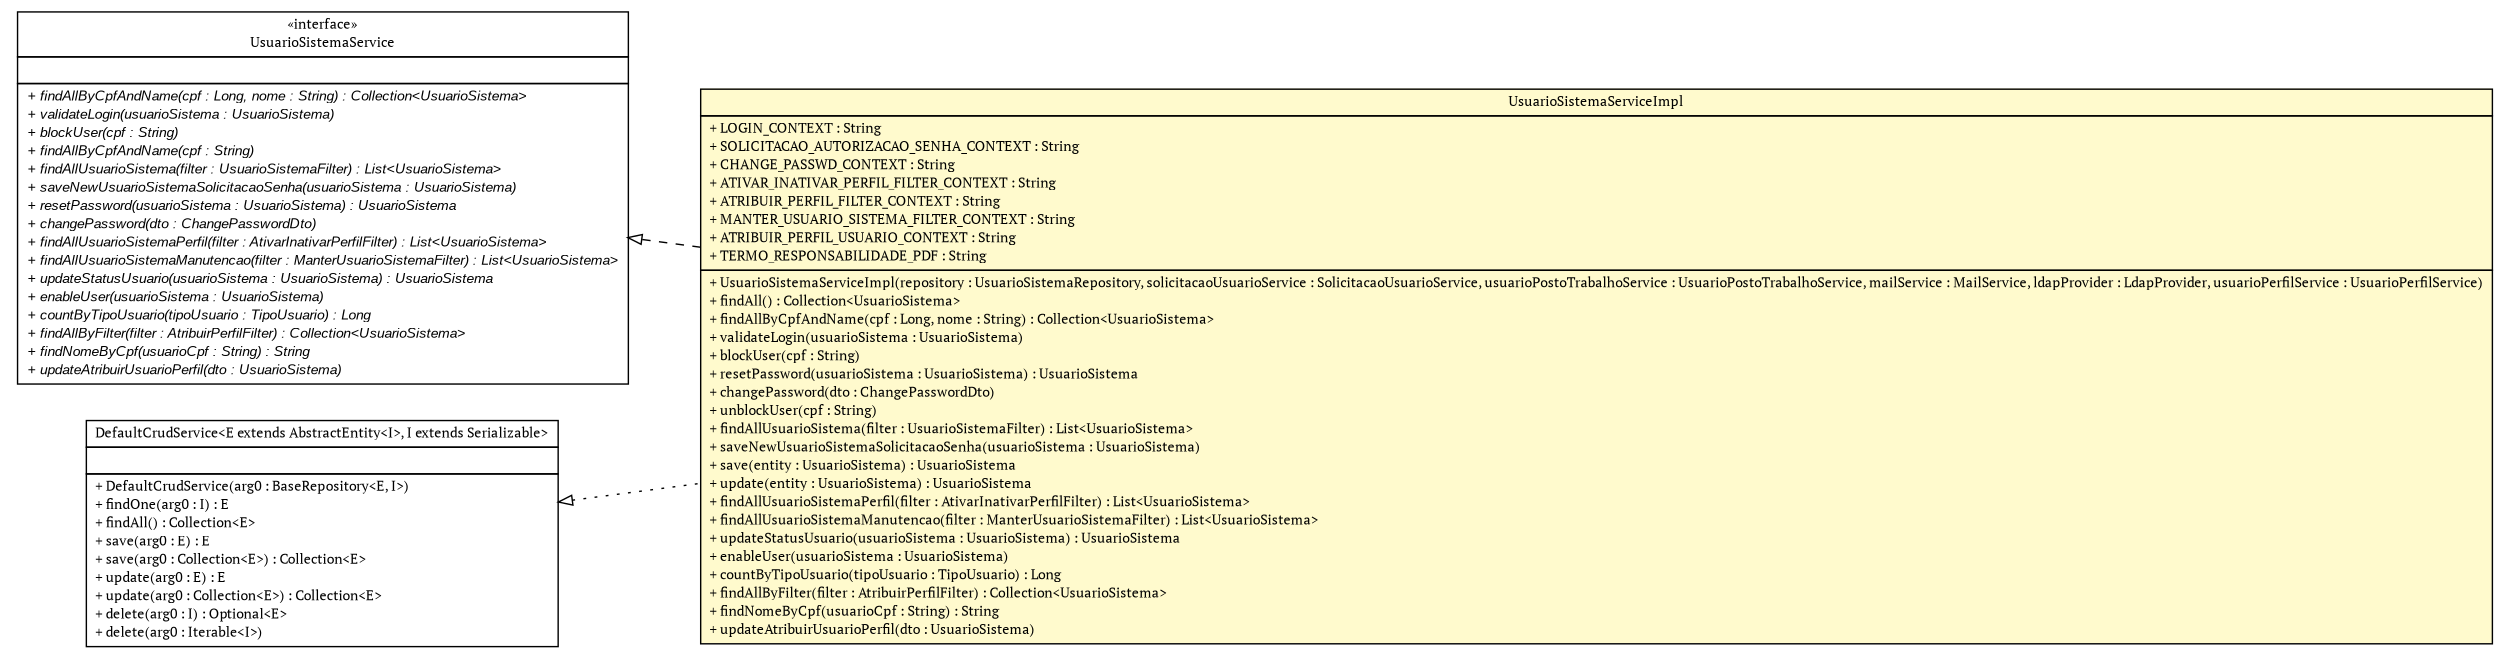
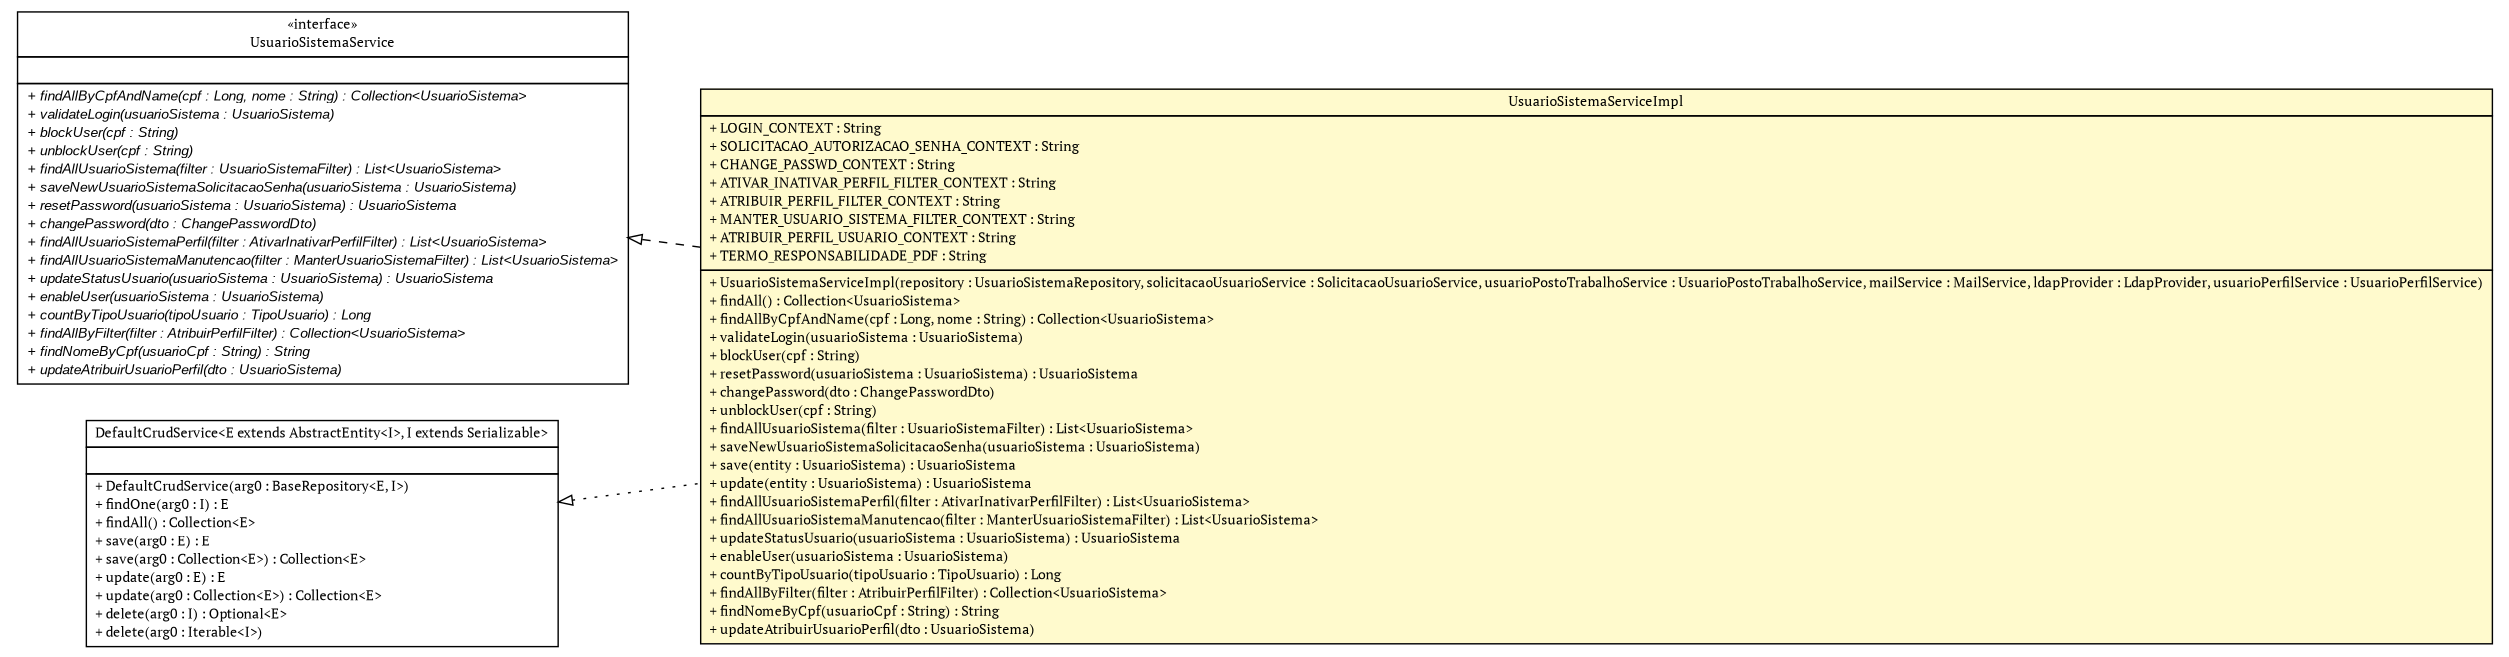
(141, 151) -> (110, 151)
